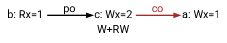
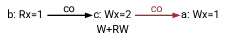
(70, 9) -> (69, 9)
